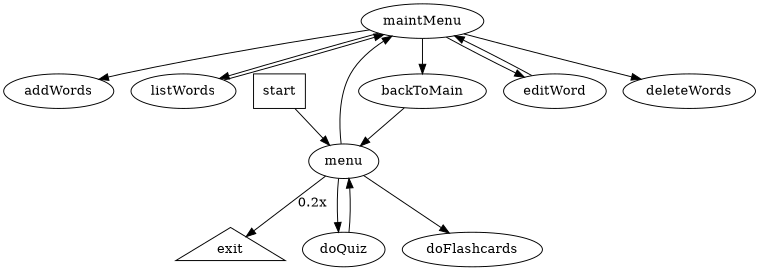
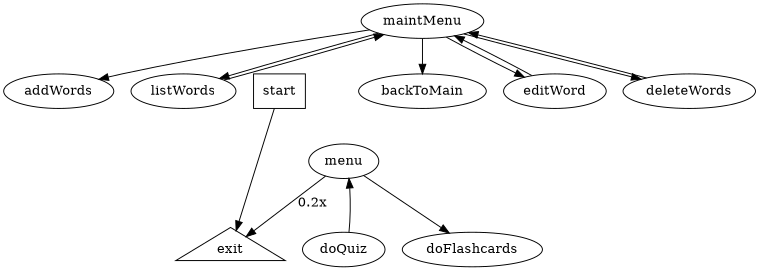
(346, 85) -> (562, 56)
(309, 123) -> (257, 165)
(386, 124) -> none
(337, 200) -> none
